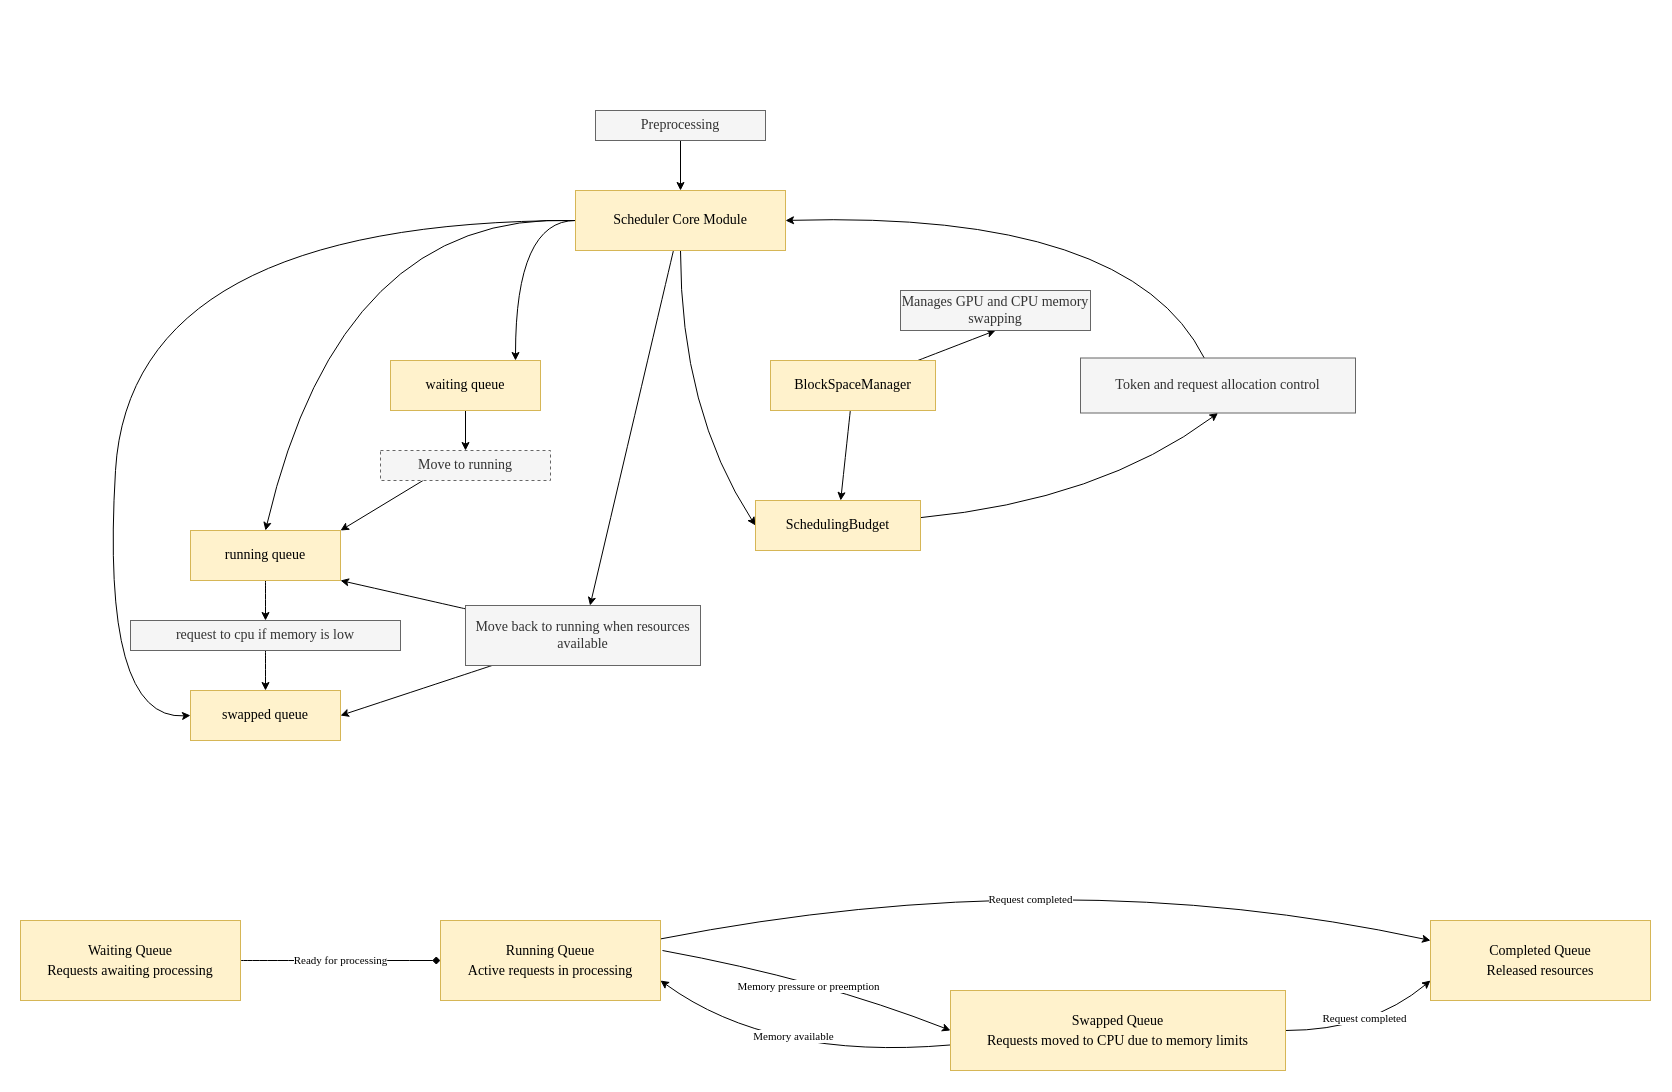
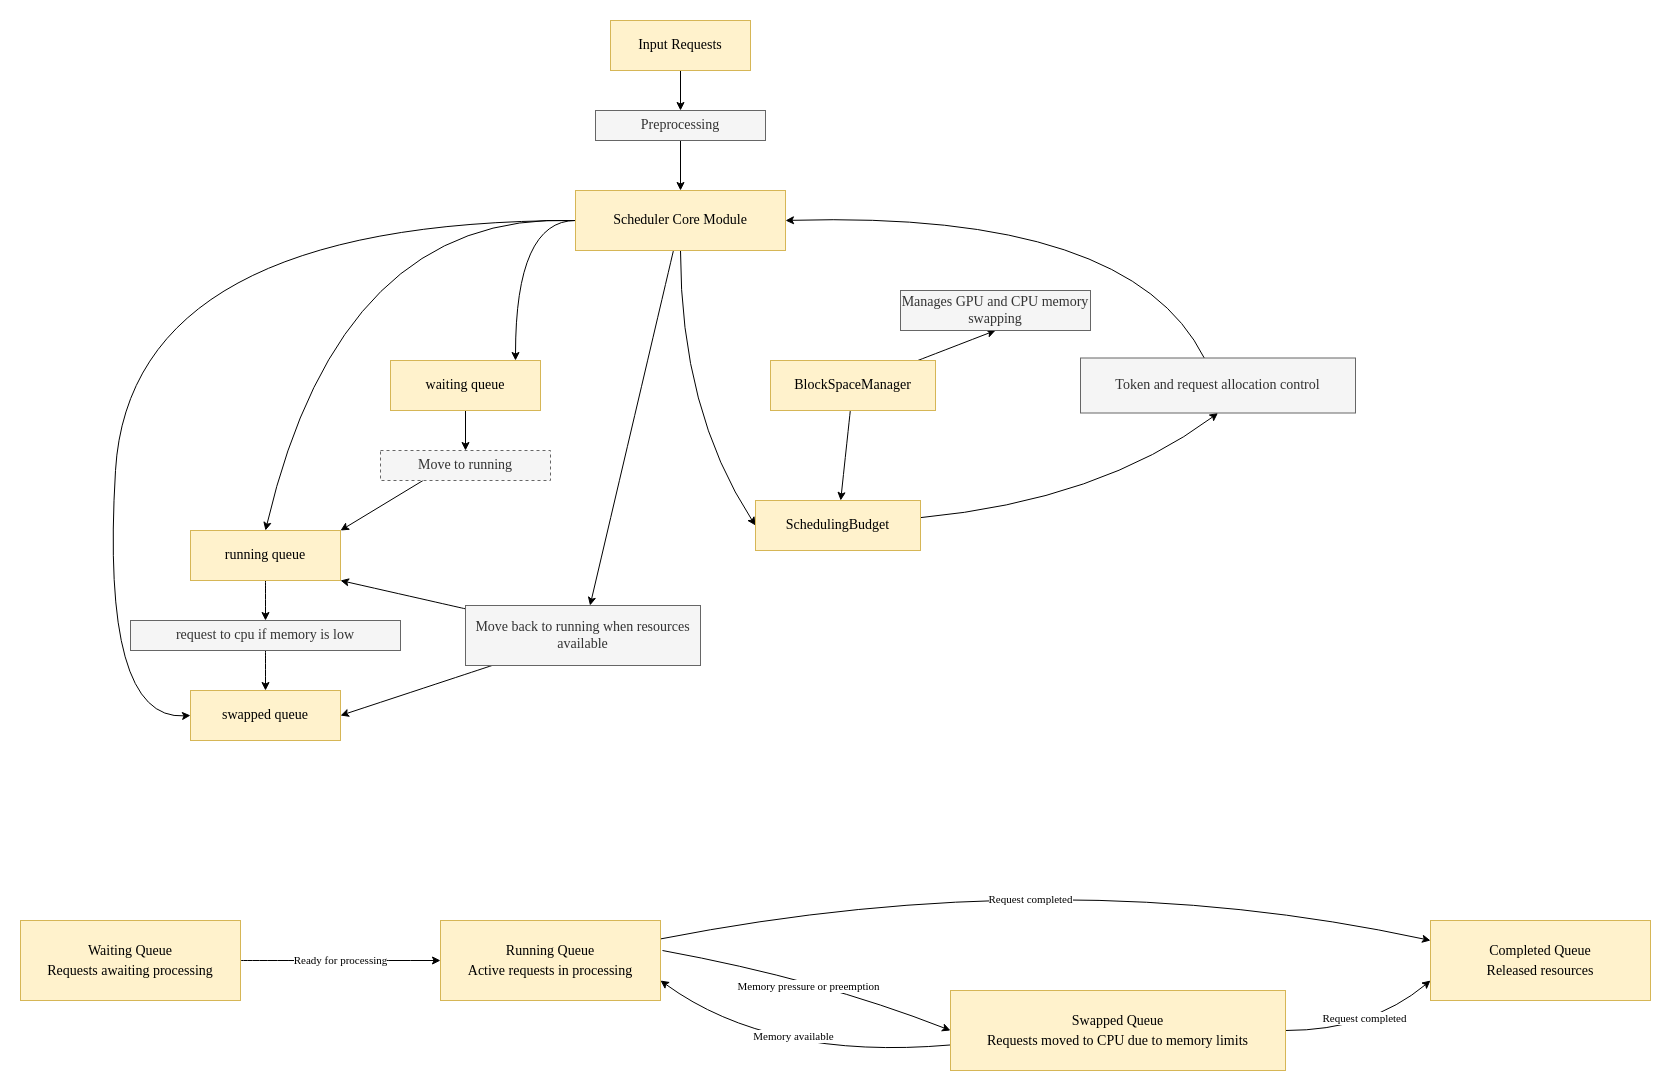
none -> (681, 46)
none -> (681, 87)
(432, 961) -> (432, 961)
